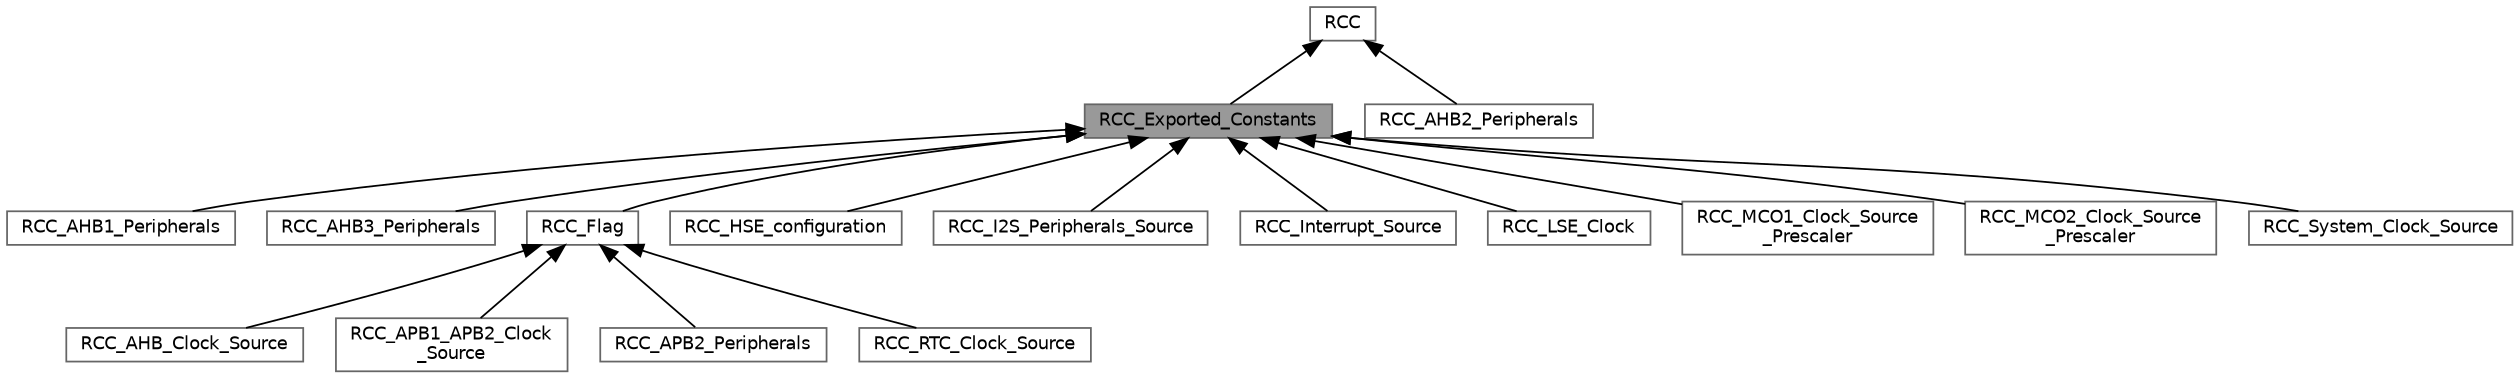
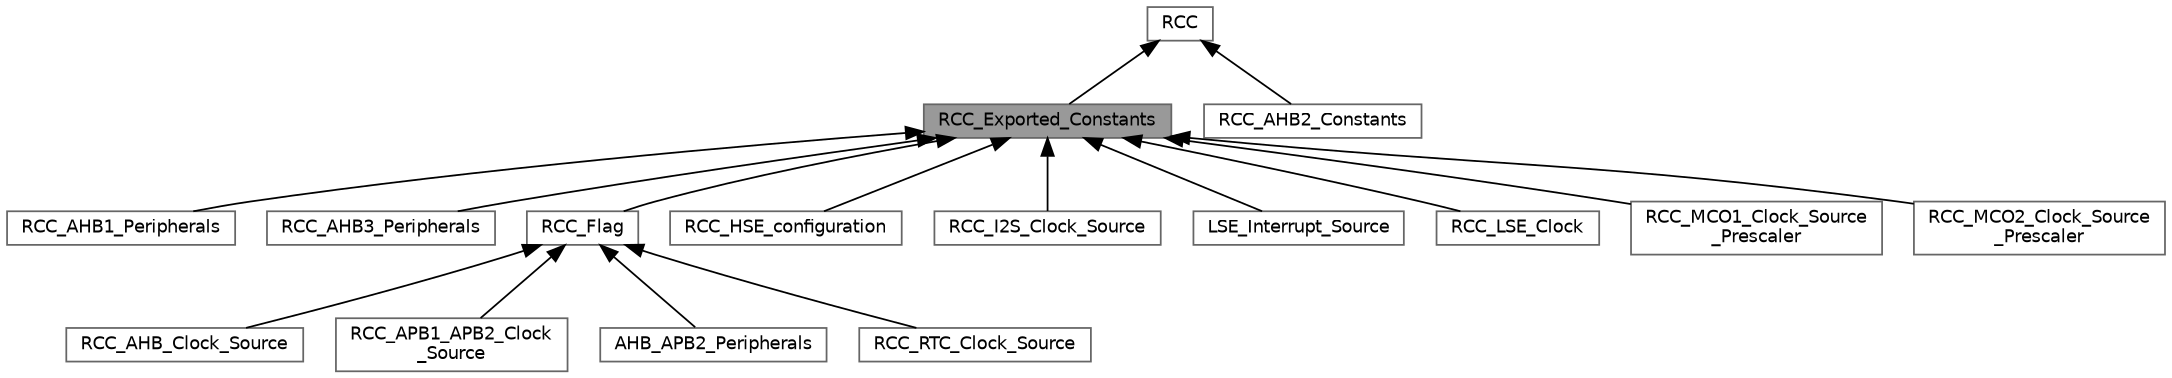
(1479, 121) -> (1313, 121)
(1071, 228) -> (1048, 228)
(1348, 228) -> (1299, 228)
(2381, 228) -> none
(713, 345) -> (713, 345)
